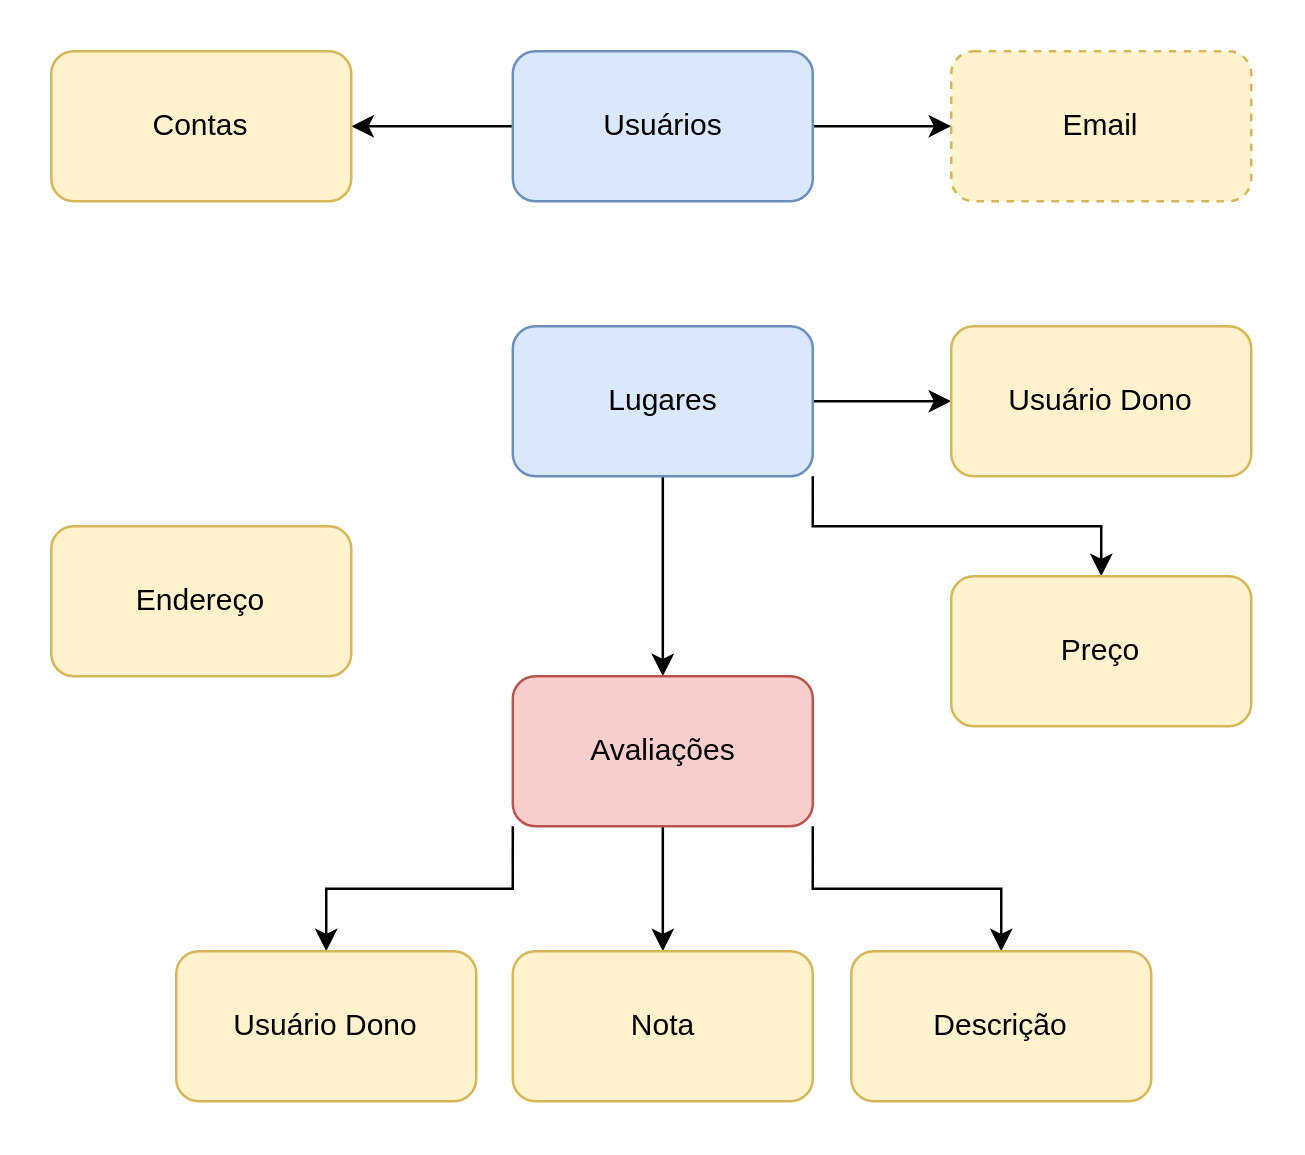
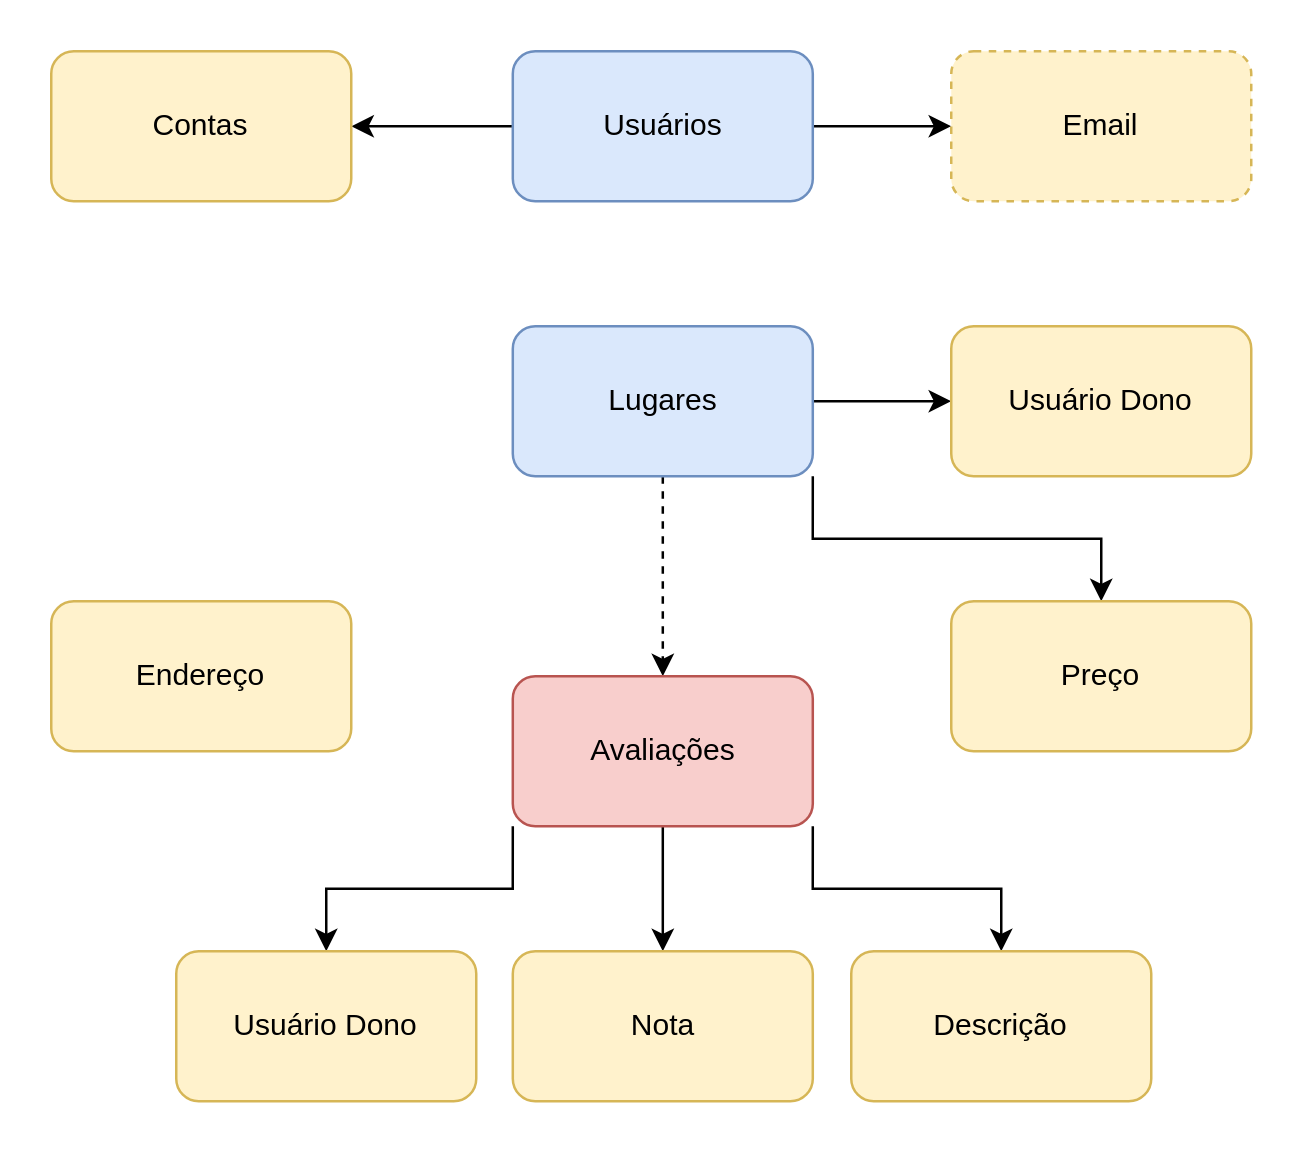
(663, 567) -> (663, 567)
(201, 601) -> (201, 676)
(1101, 651) -> (1101, 676)
